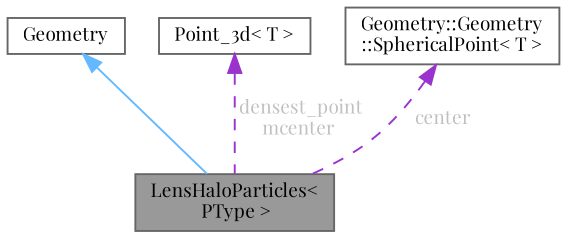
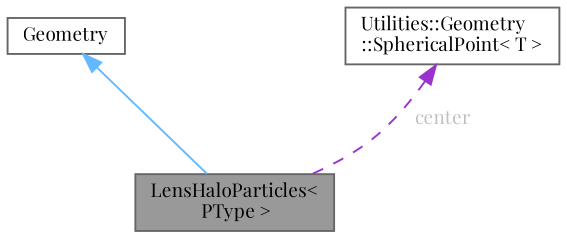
(235, 36) -> none
(452, 36) -> (452, 36)
